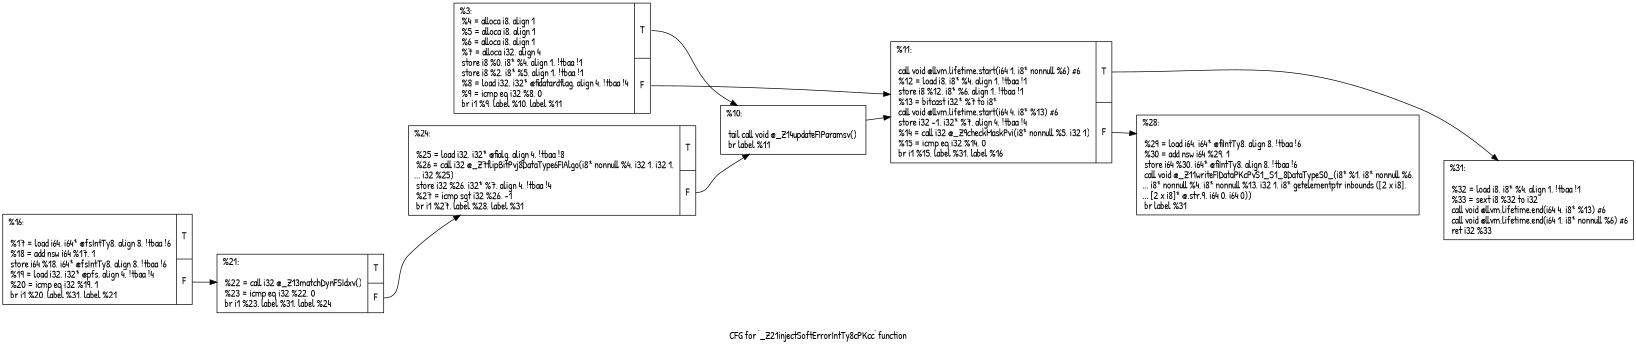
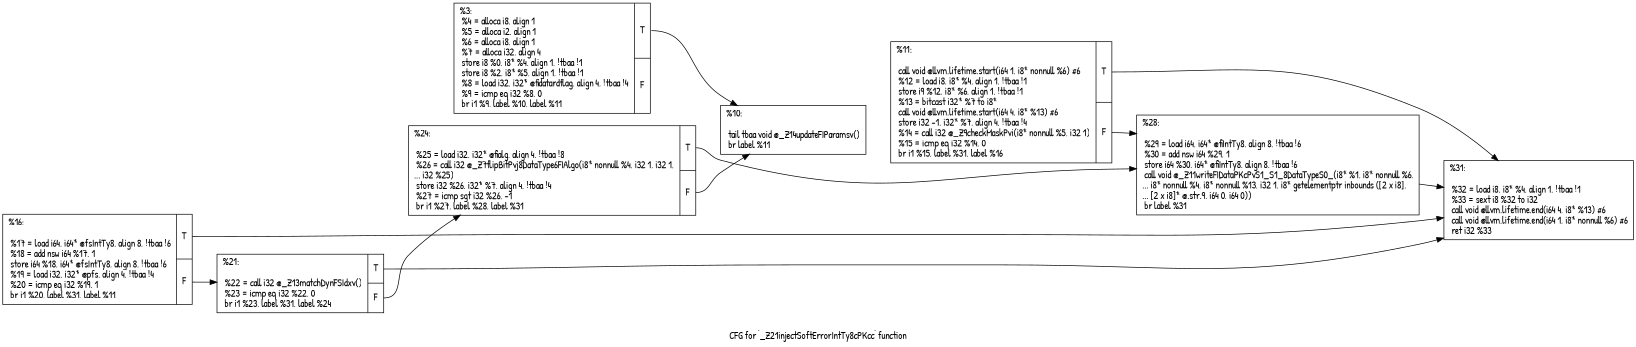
(498, 32) -> (498, 32)
(768, 88) -> none
(960, 92) -> (960, 92)
(875, 119) -> none
(792, 135) -> (793, 135)
none -> (910, 182)
none -> (1428, 185)
none -> (815, 235)
none -> (911, 265)
(63, 296) -> (62, 296)
